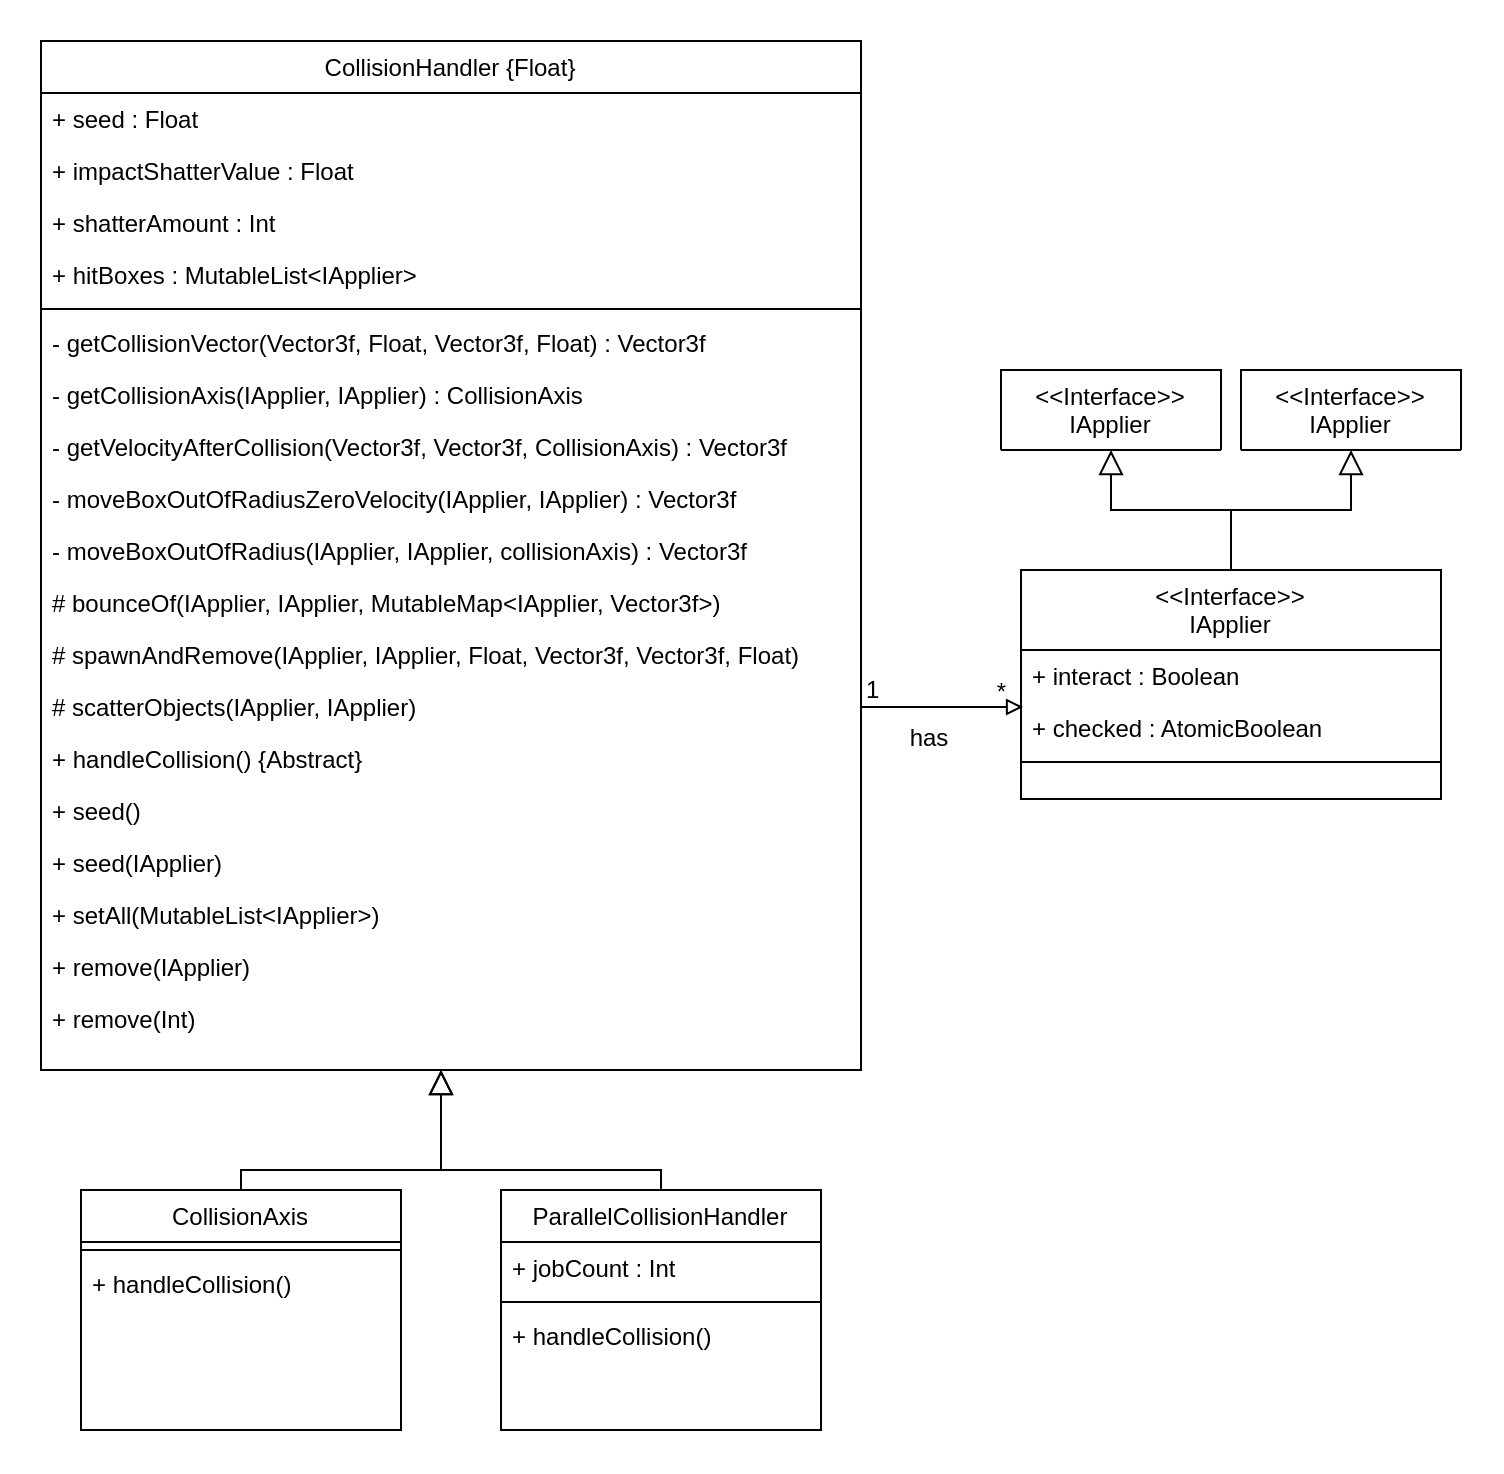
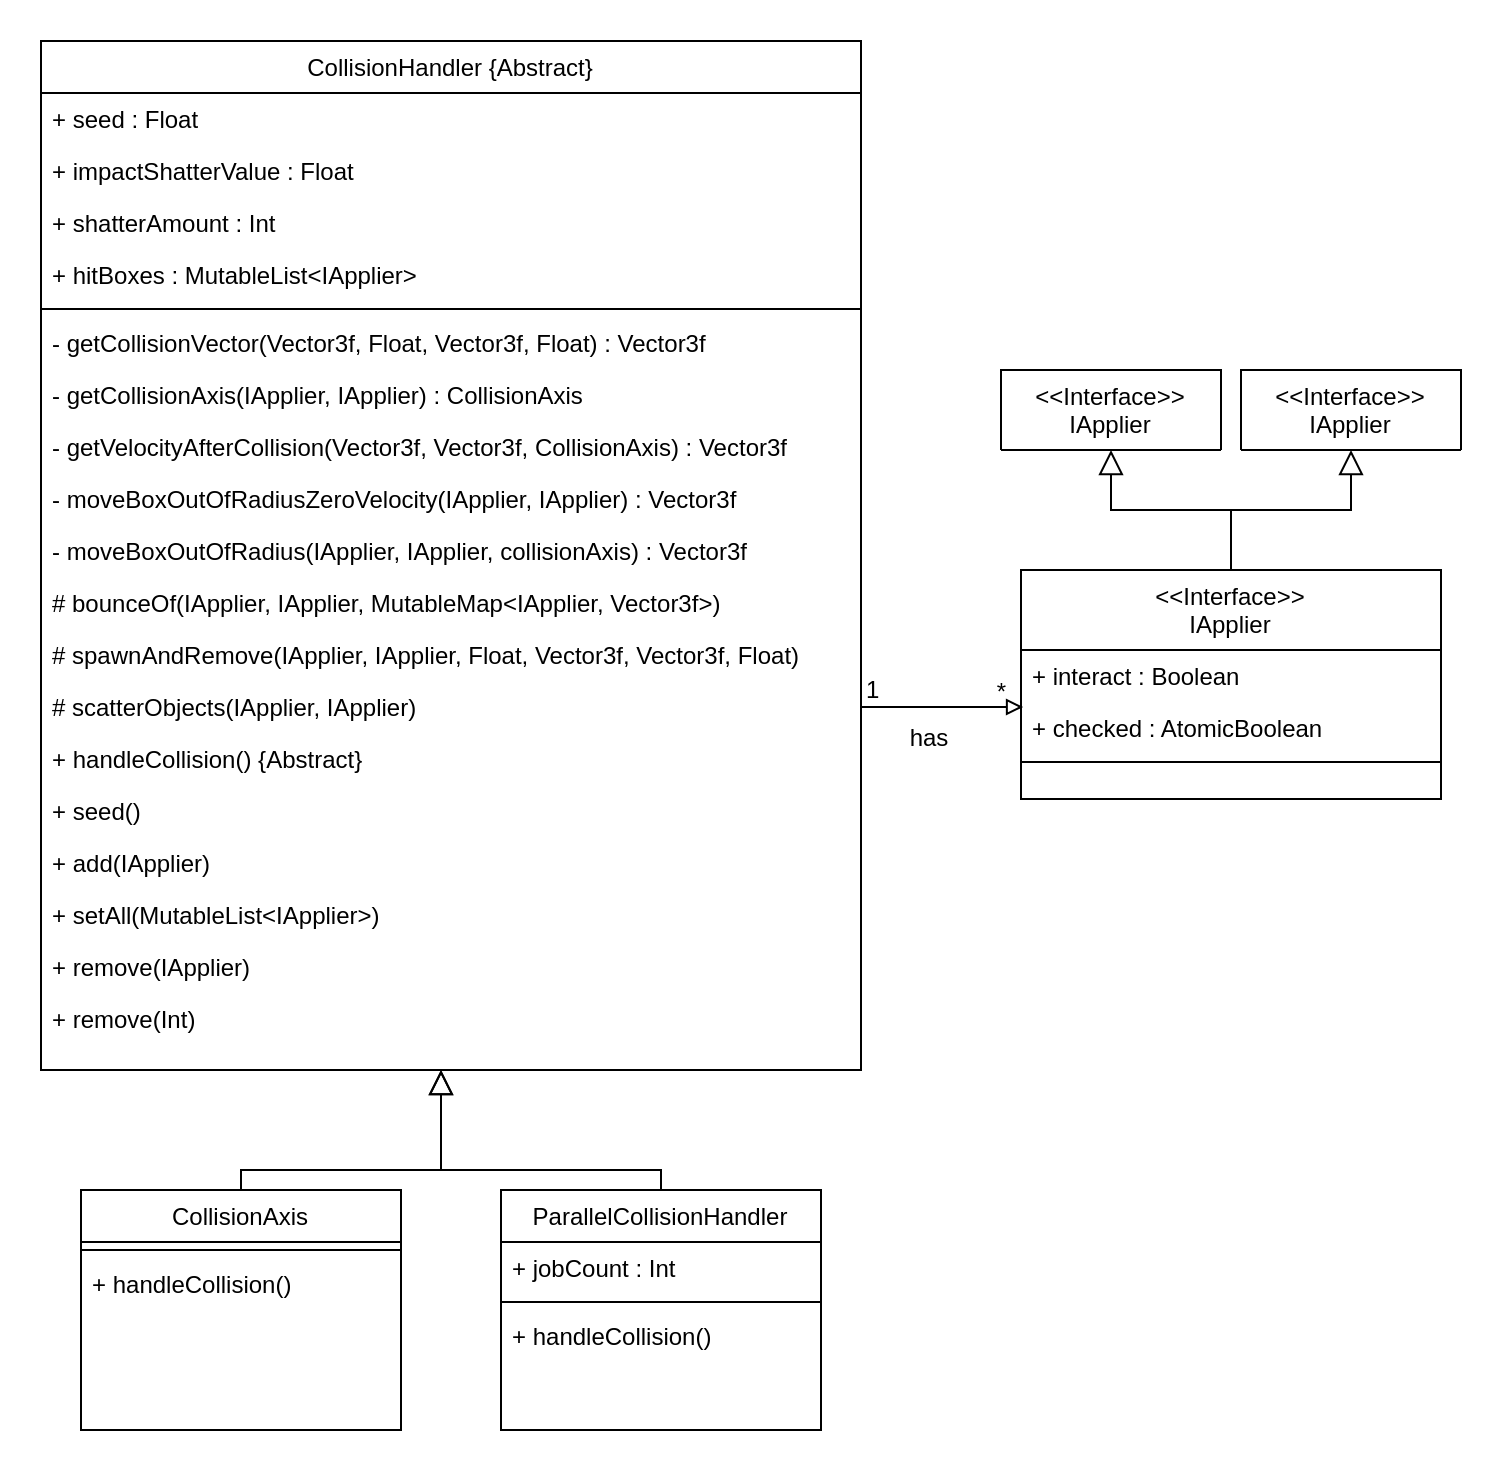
(450, 68) -> (450, 68)
(150, 864) -> (143, 864)
